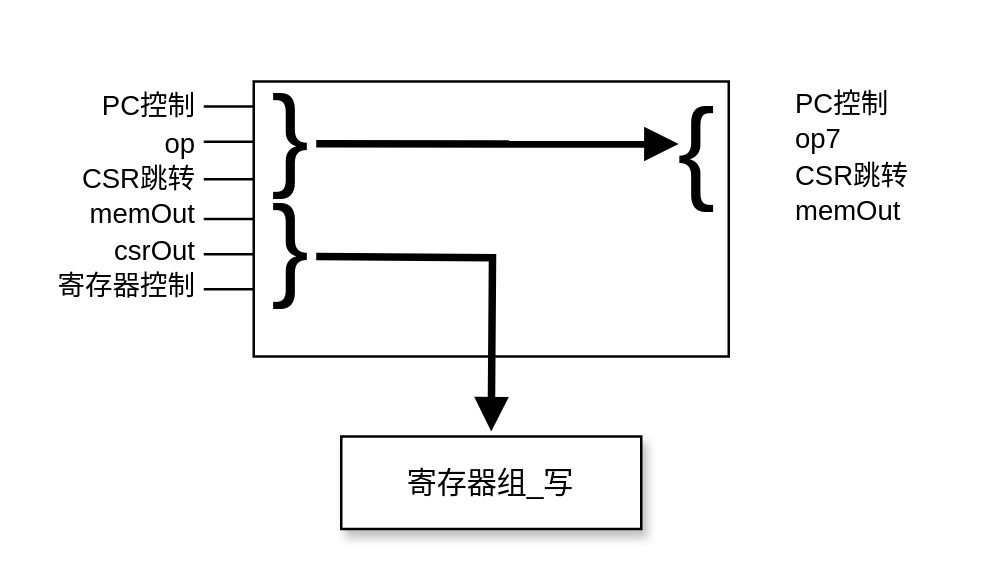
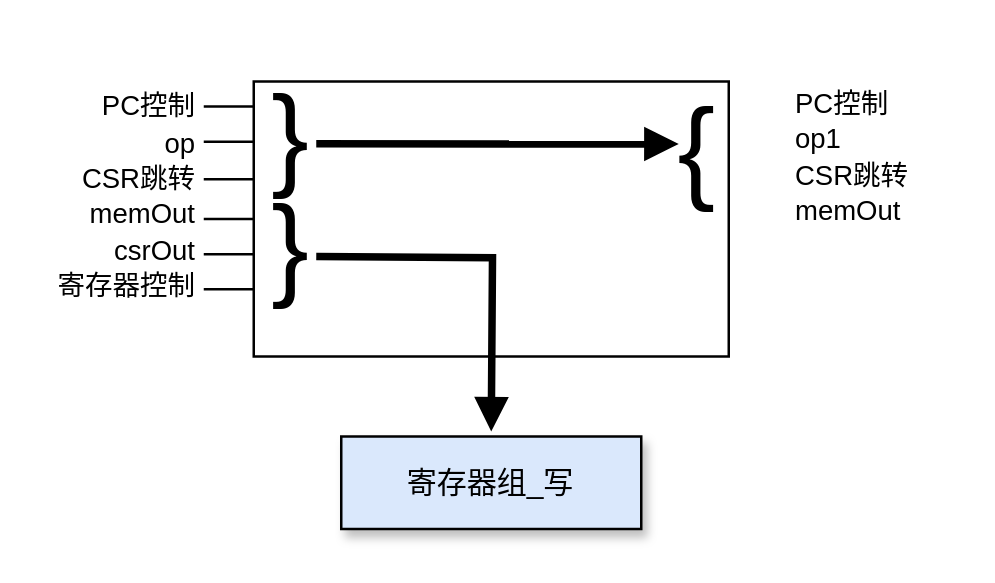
(851, 156) -> (851, 156)
(491, 483) -> (491, 483)
